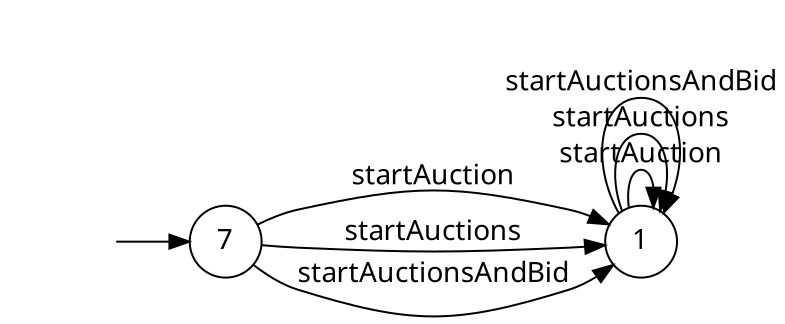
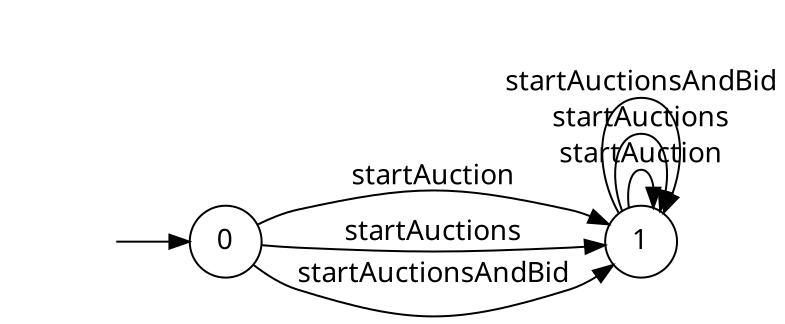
(226, 242) -> (226, 242)
